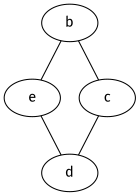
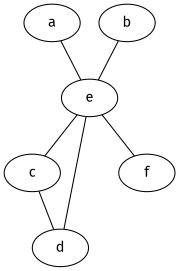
none -> (52, 23)
(89, 60) -> (61, 135)
none -> (147, 173)
